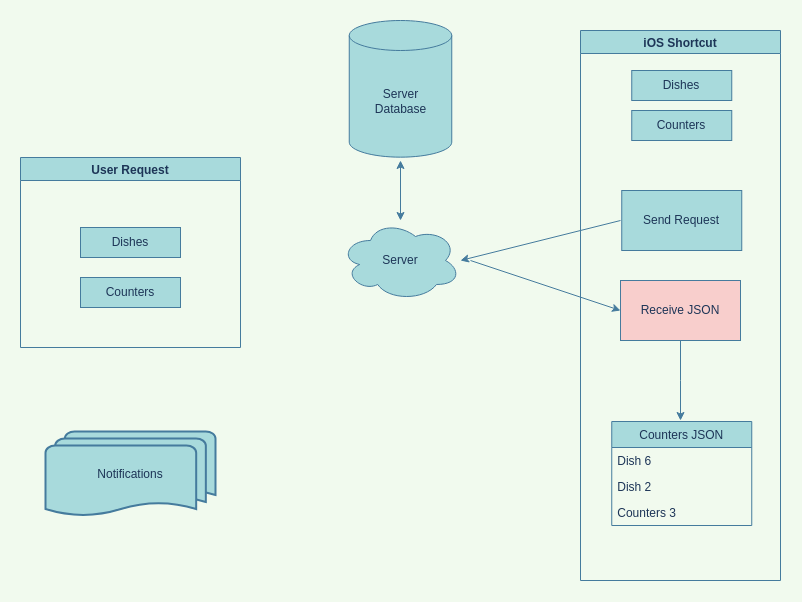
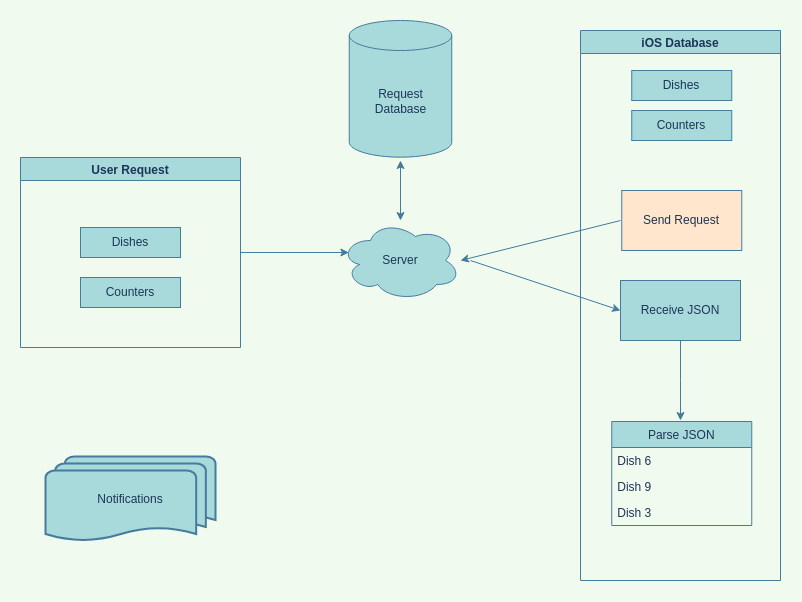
(680, 43) -> (680, 43)
(401, 102) -> (401, 102)
(682, 221) -> (682, 221)
none -> (292, 253)
(681, 311) -> (681, 311)
(681, 435) -> (681, 435)
(131, 474) -> (131, 499)
(634, 487) -> (634, 487)
(649, 513) -> (634, 513)
